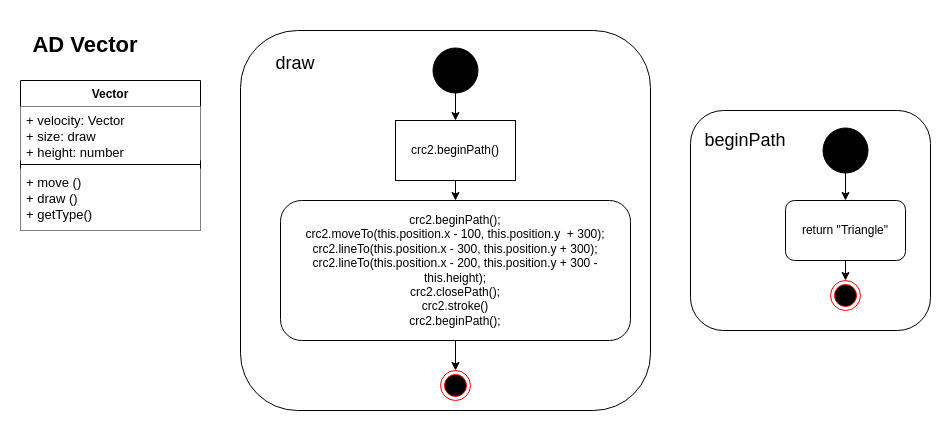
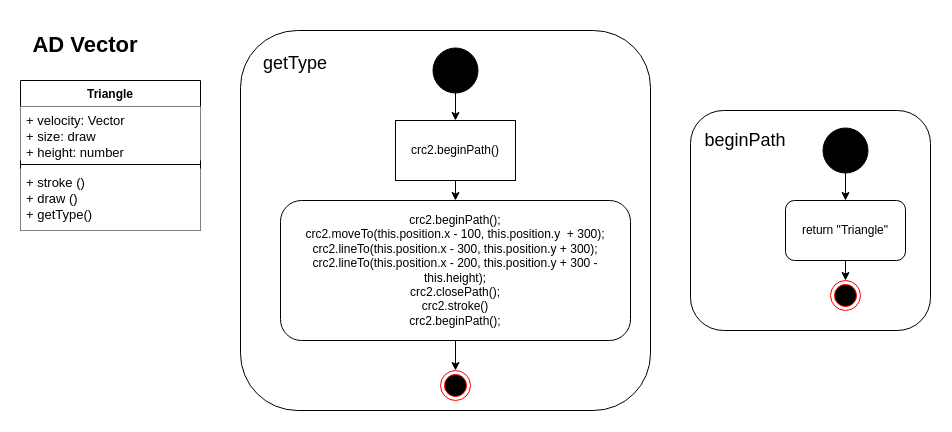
(296, 64) -> (296, 64)
(110, 94) -> (110, 94)
(55, 183) -> (63, 183)
